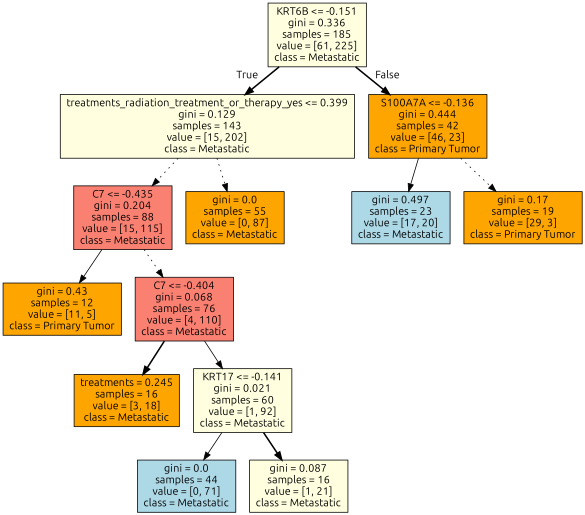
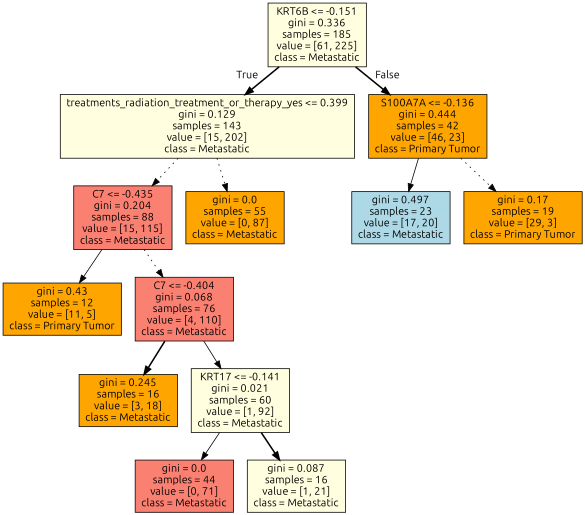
(127, 401) -> (128, 401)
(187, 486) -> (184, 486)
